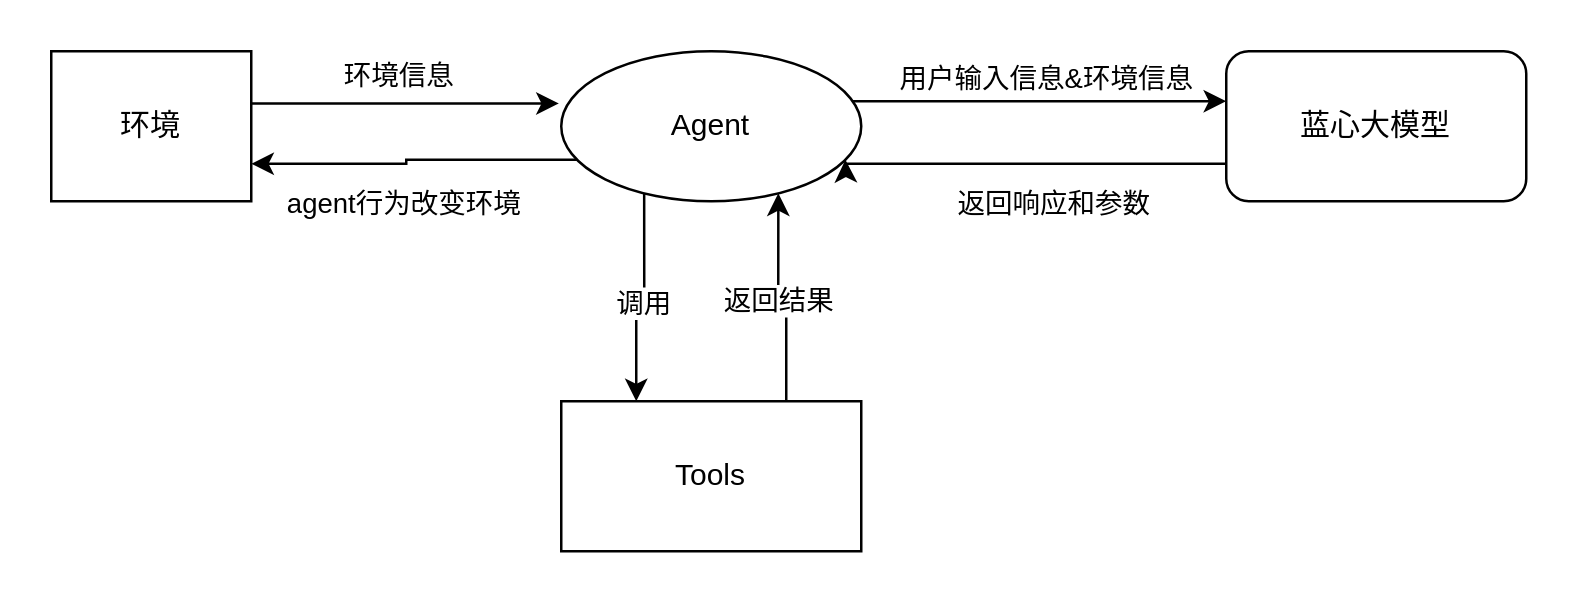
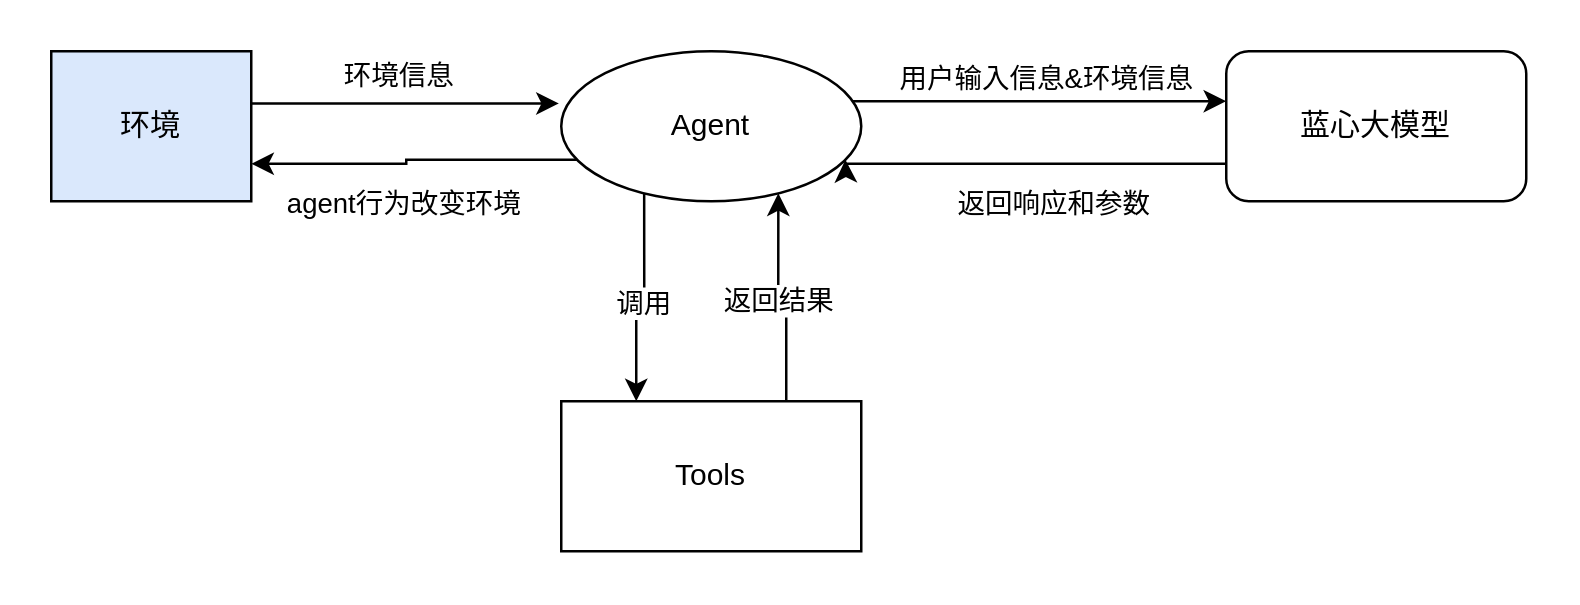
(151, 126) -> (151, 126)
